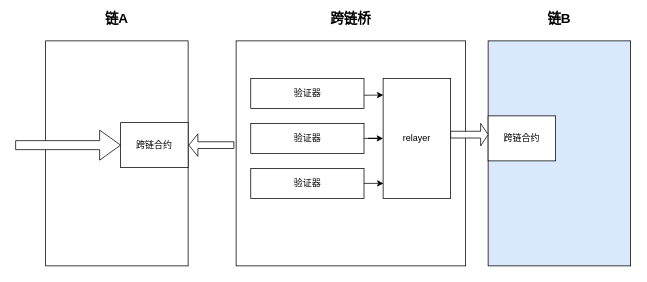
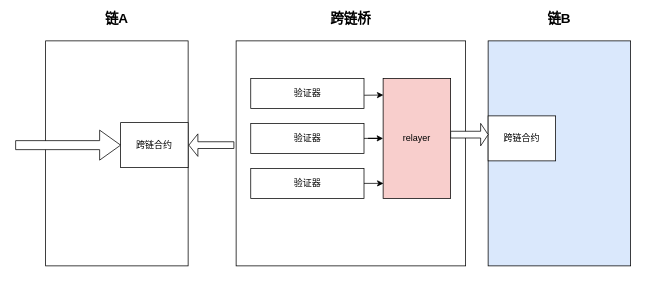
(417, 138) -> (417, 138)
